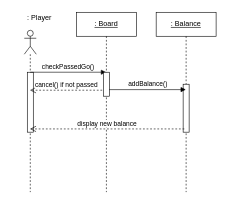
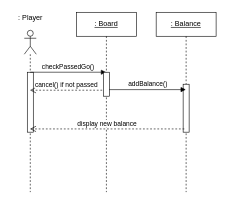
(39, 18) -> (30, 18)
